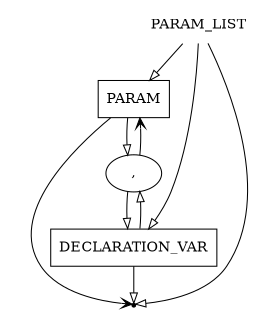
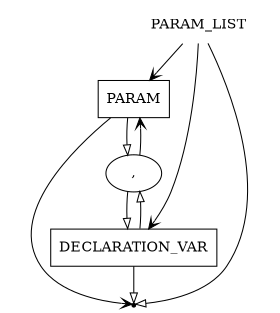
(170, 58) -> (170, 58)
(187, 135) -> (187, 135)
